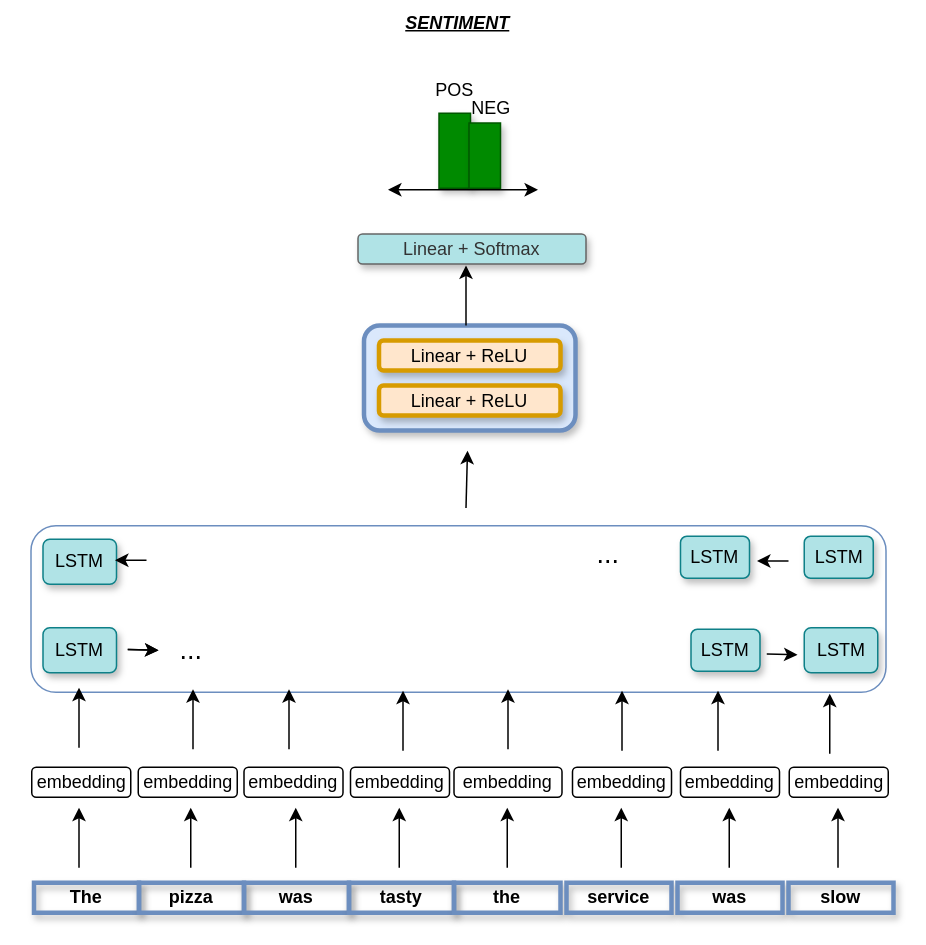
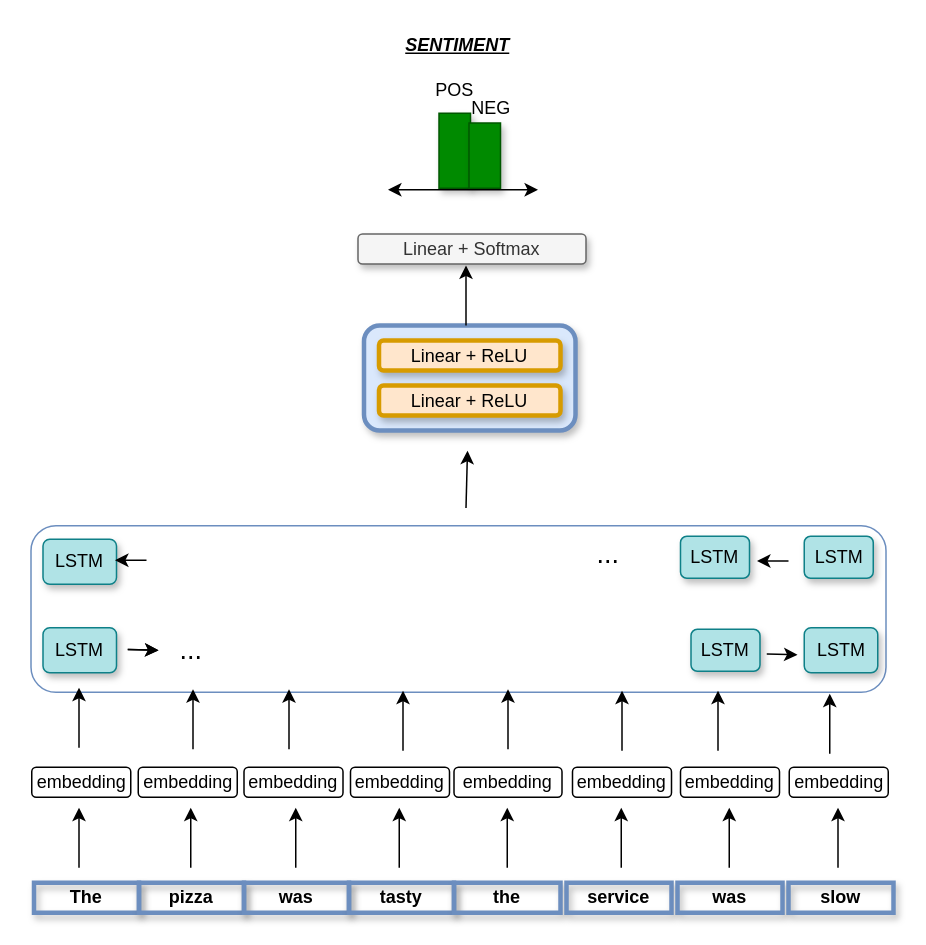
(463, 23) -> (463, 46)
(472, 249) -> (472, 249)
